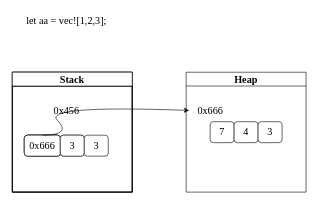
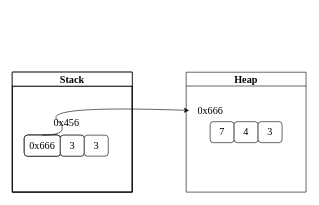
(66, 21) -> none
(66, 111) -> (66, 123)
